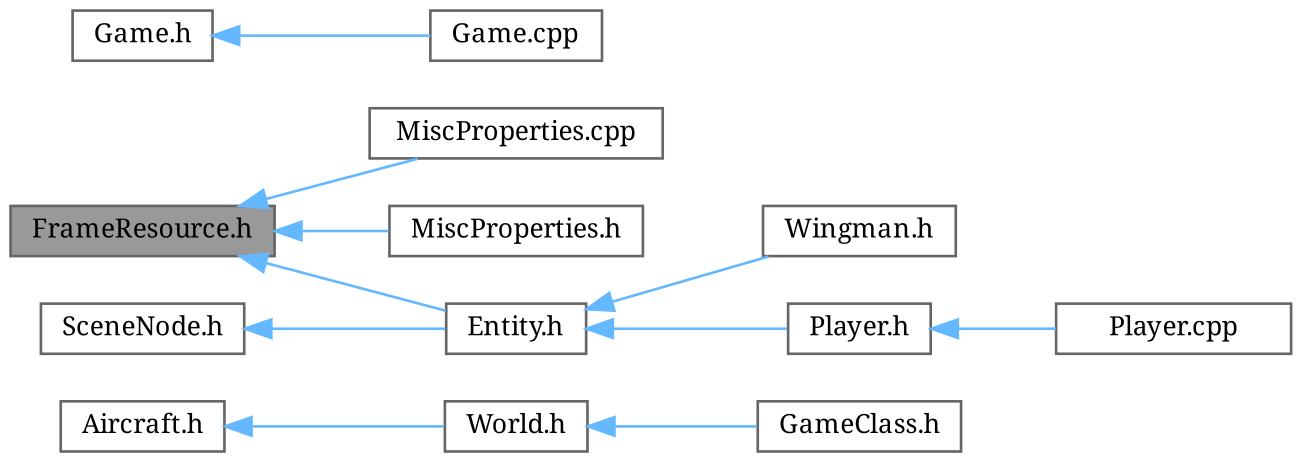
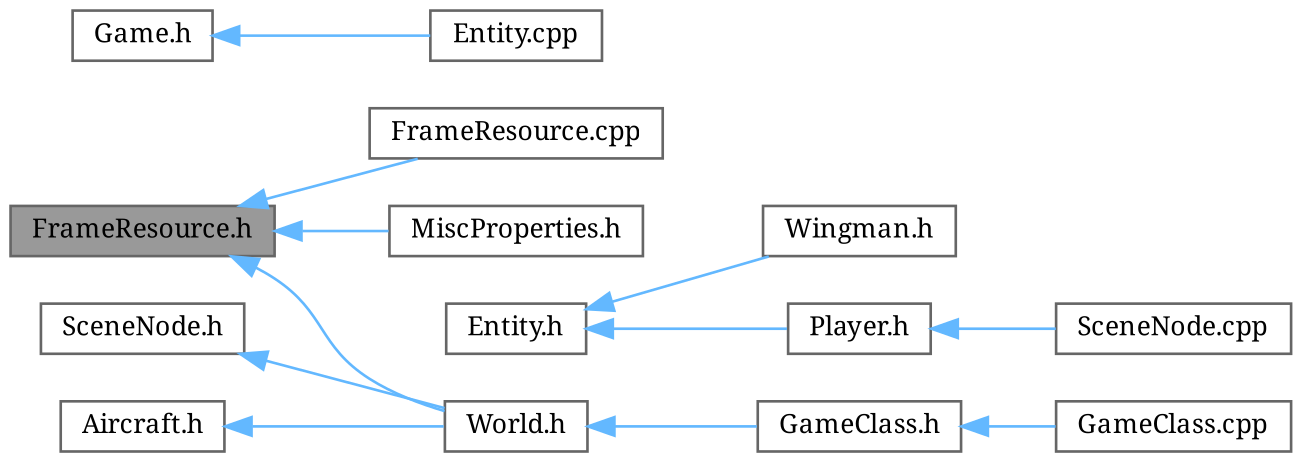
(516, 36) -> (516, 36)
(516, 133) -> (516, 133)
(356, 287) -> (339, 353)
(359, 329) -> (346, 382)
(1174, 329) -> (1174, 329)
none -> (1174, 426)
